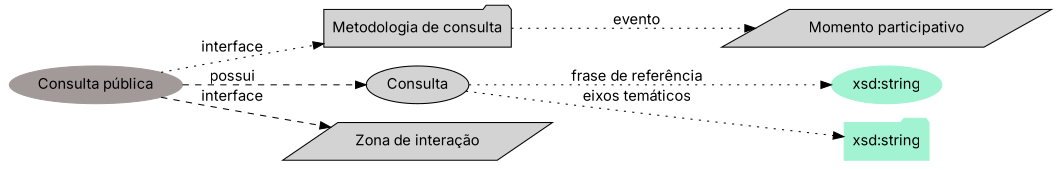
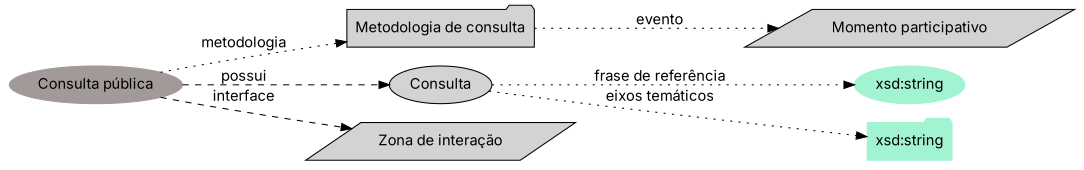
(233, 48) -> (244, 43)
